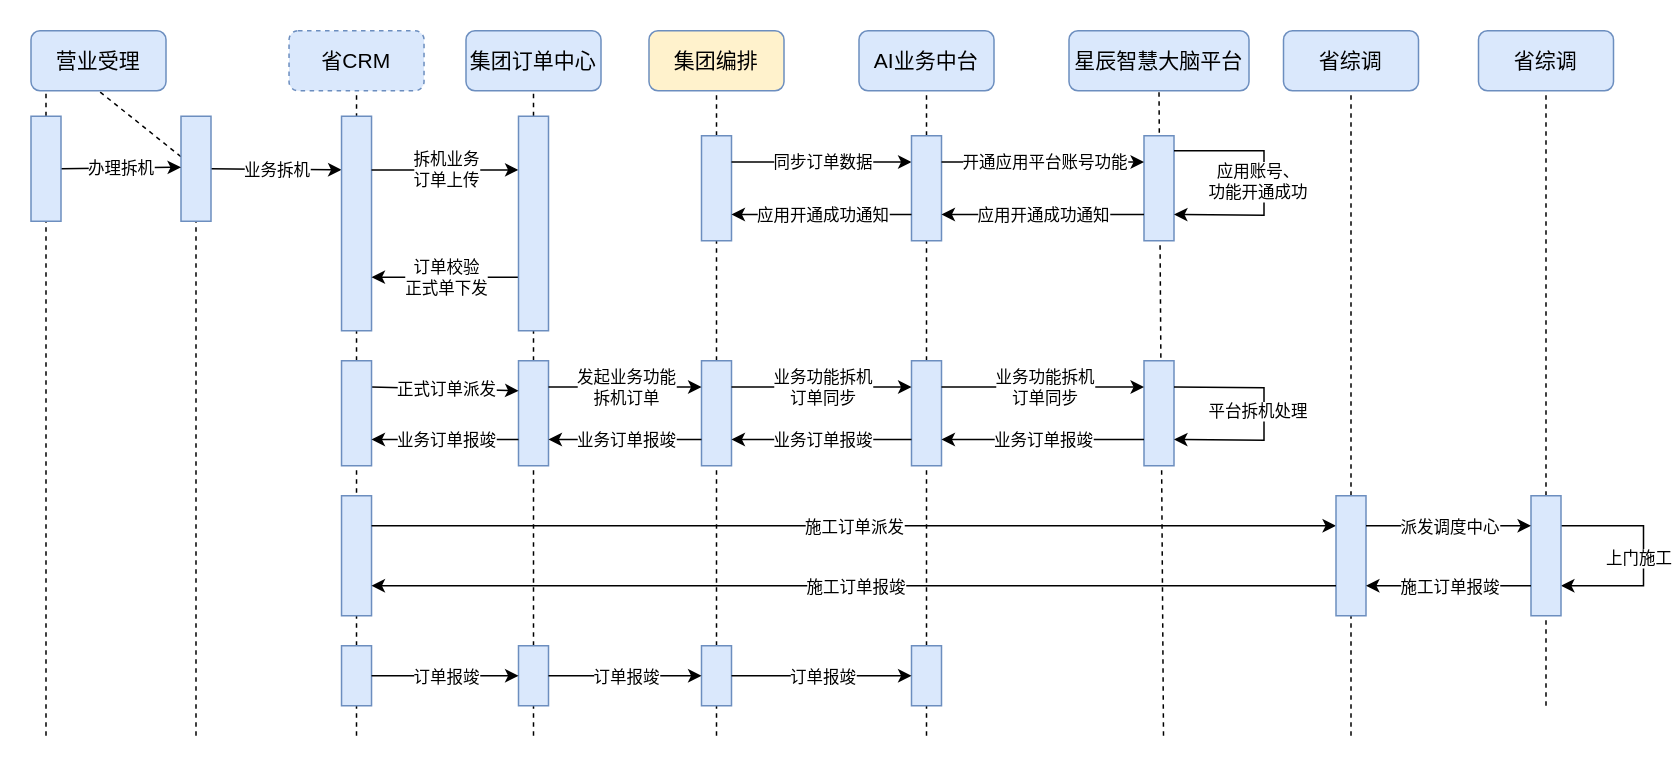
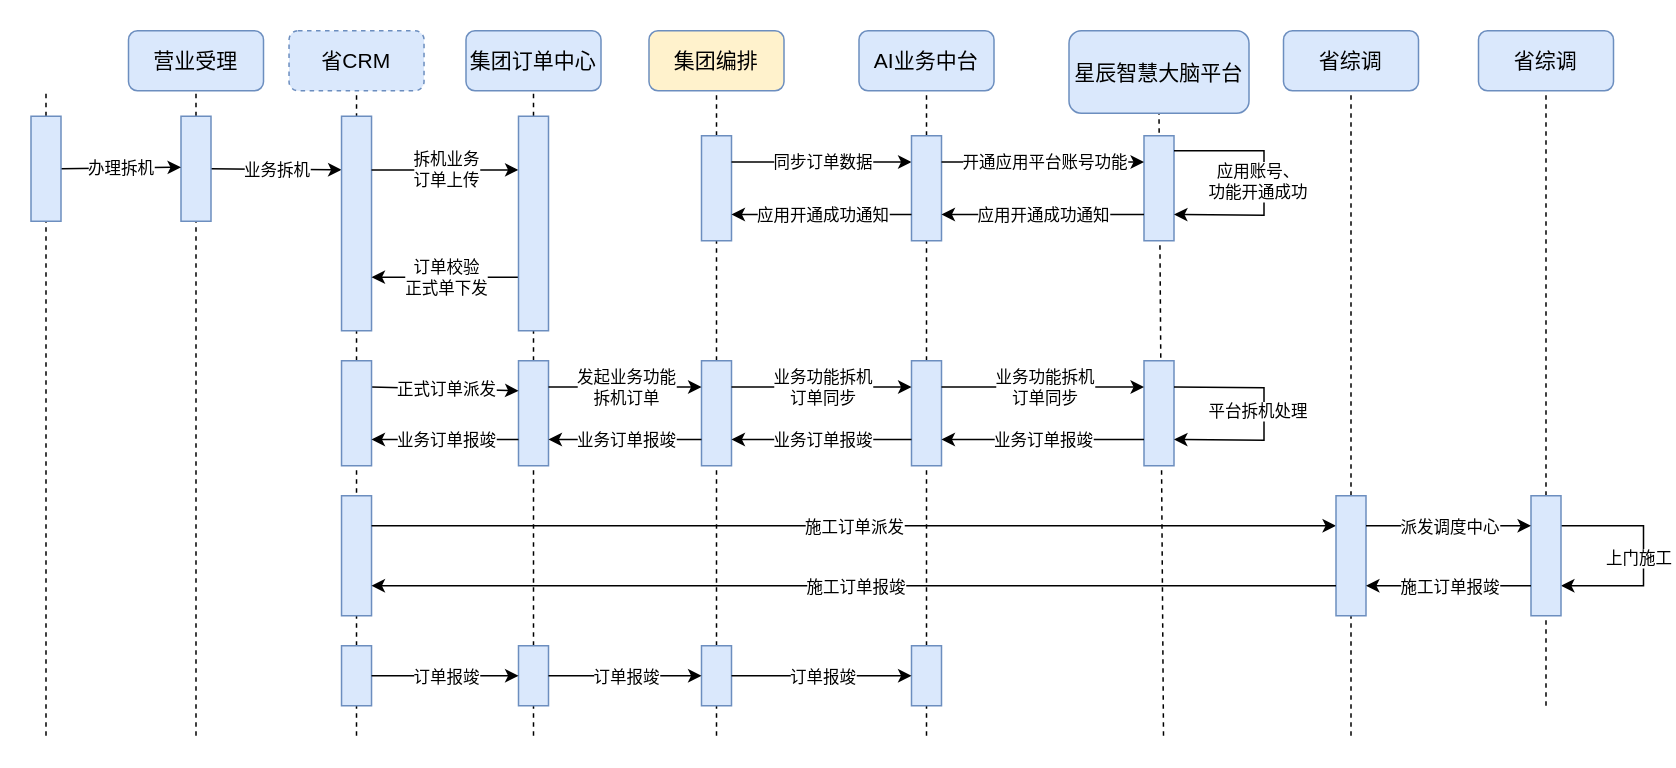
(98, 61) -> (196, 61)
(1159, 61) -> (1159, 72)
